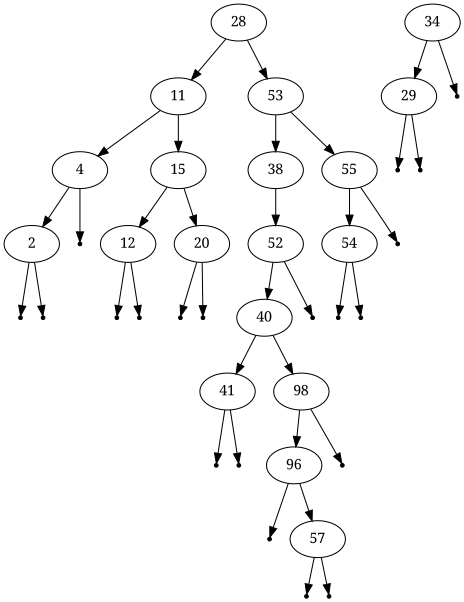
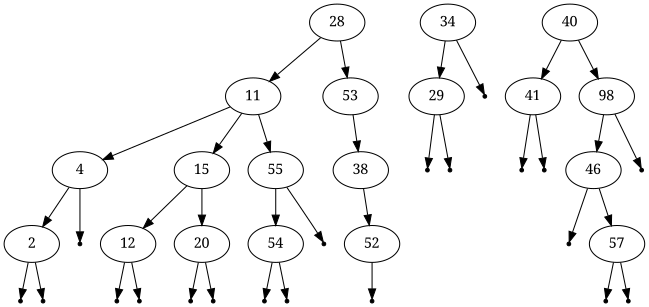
(309, 130) -> (263, 128)
(271, 276) -> none
(294, 465) -> (593, 170)
